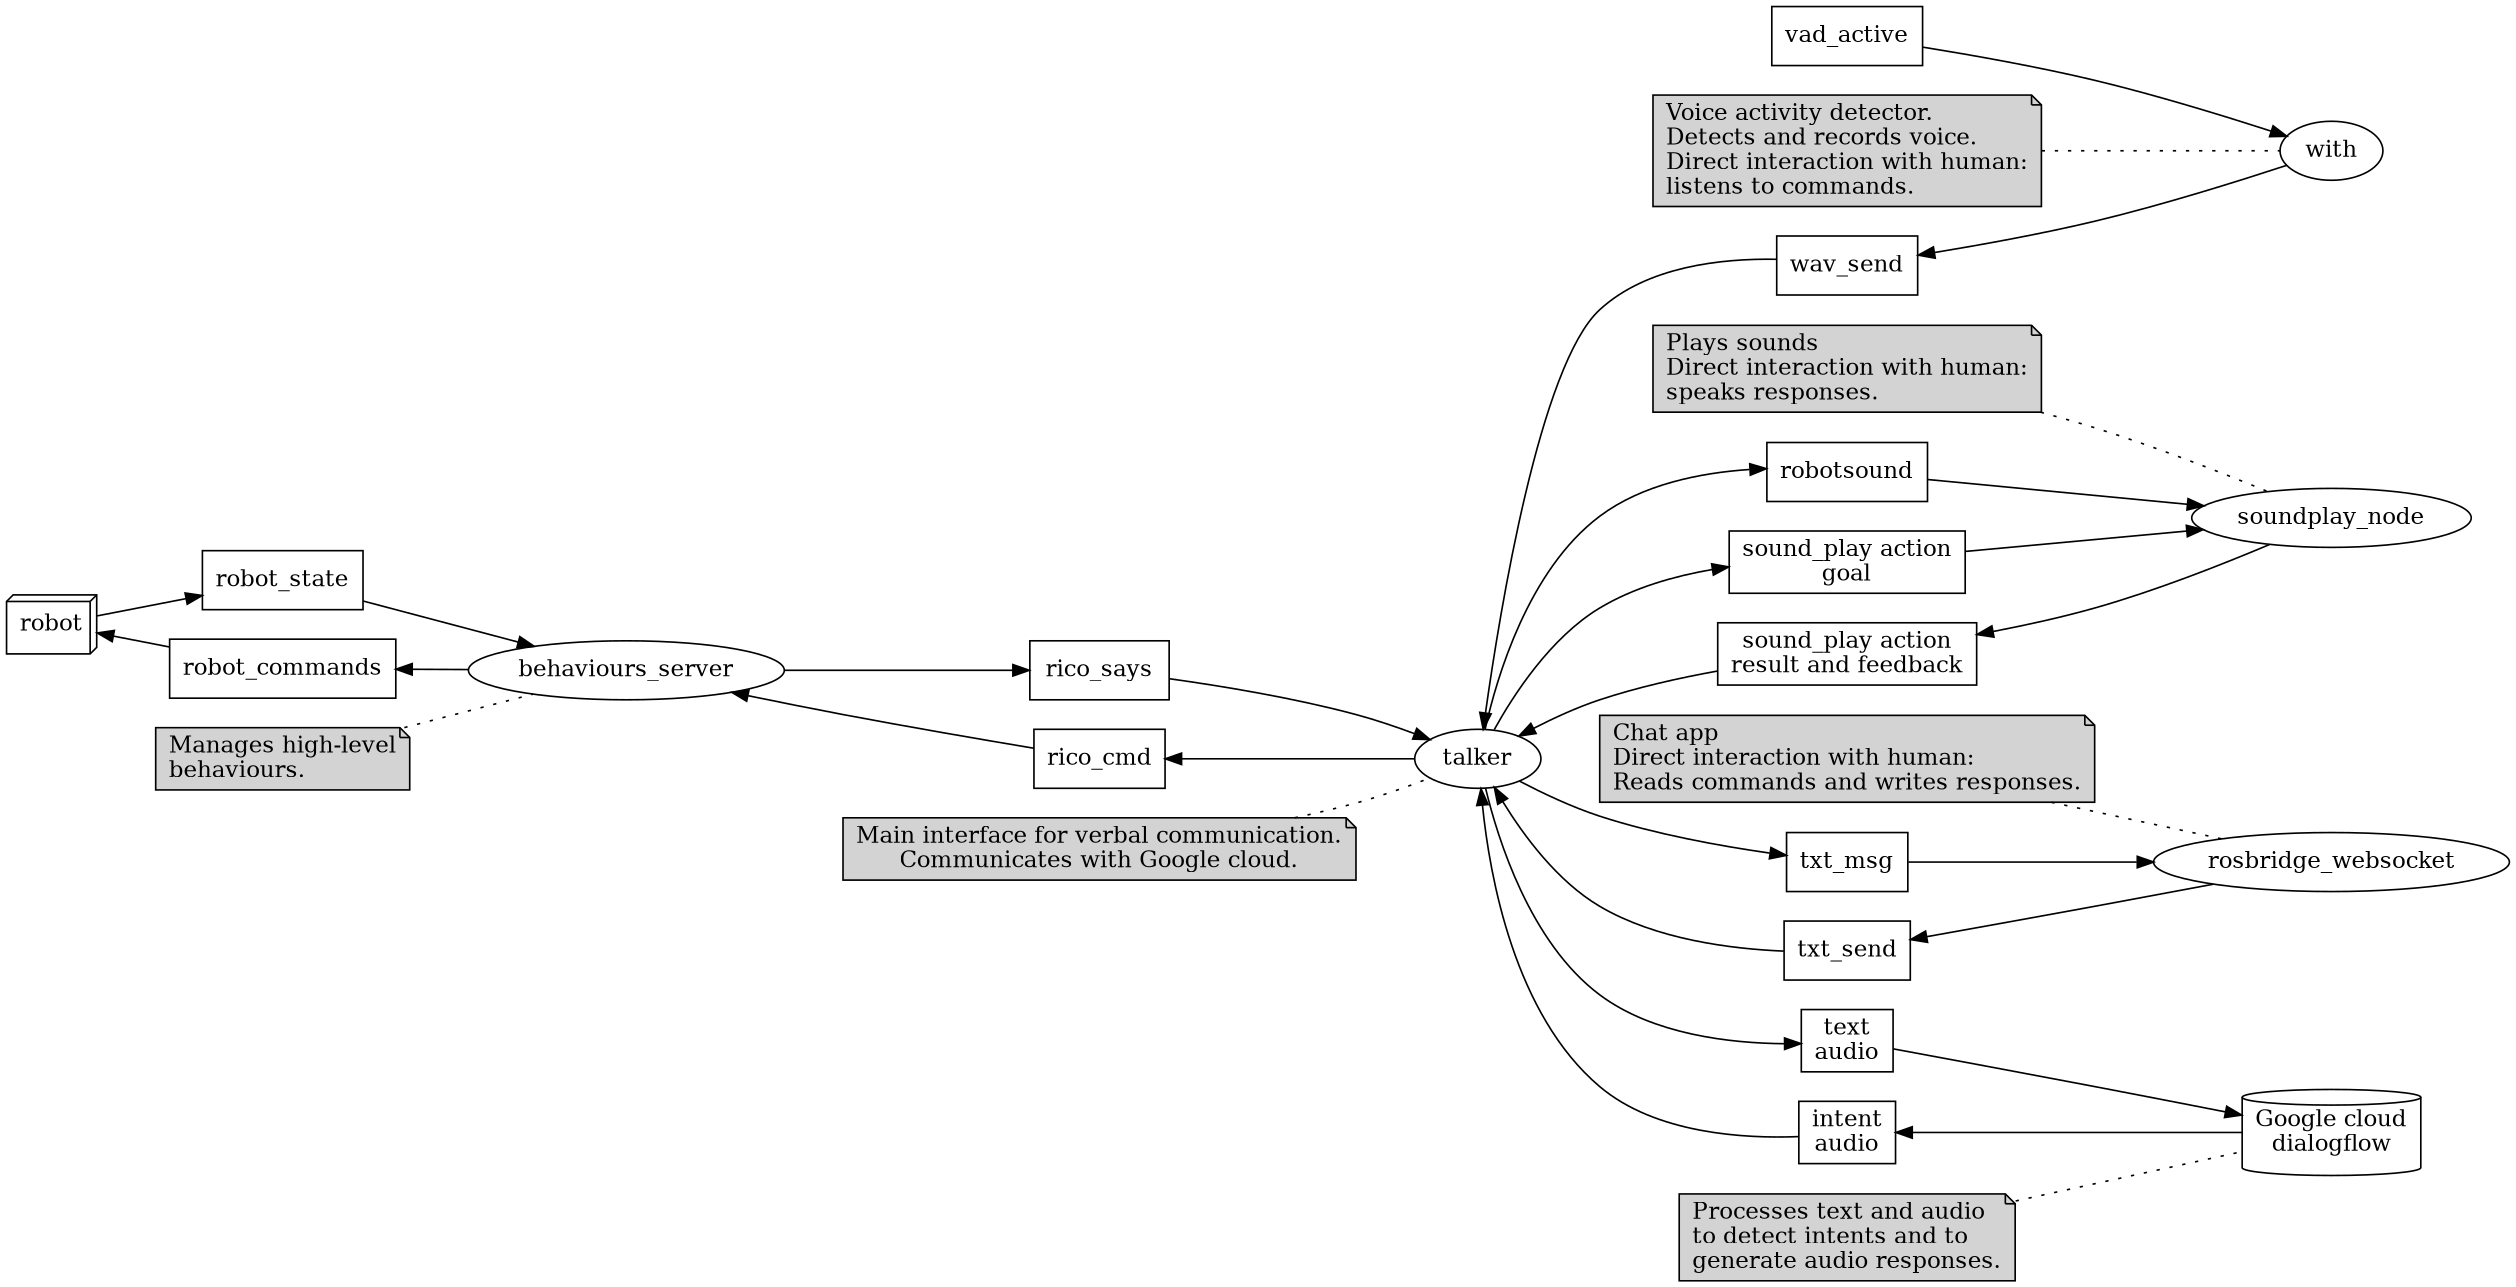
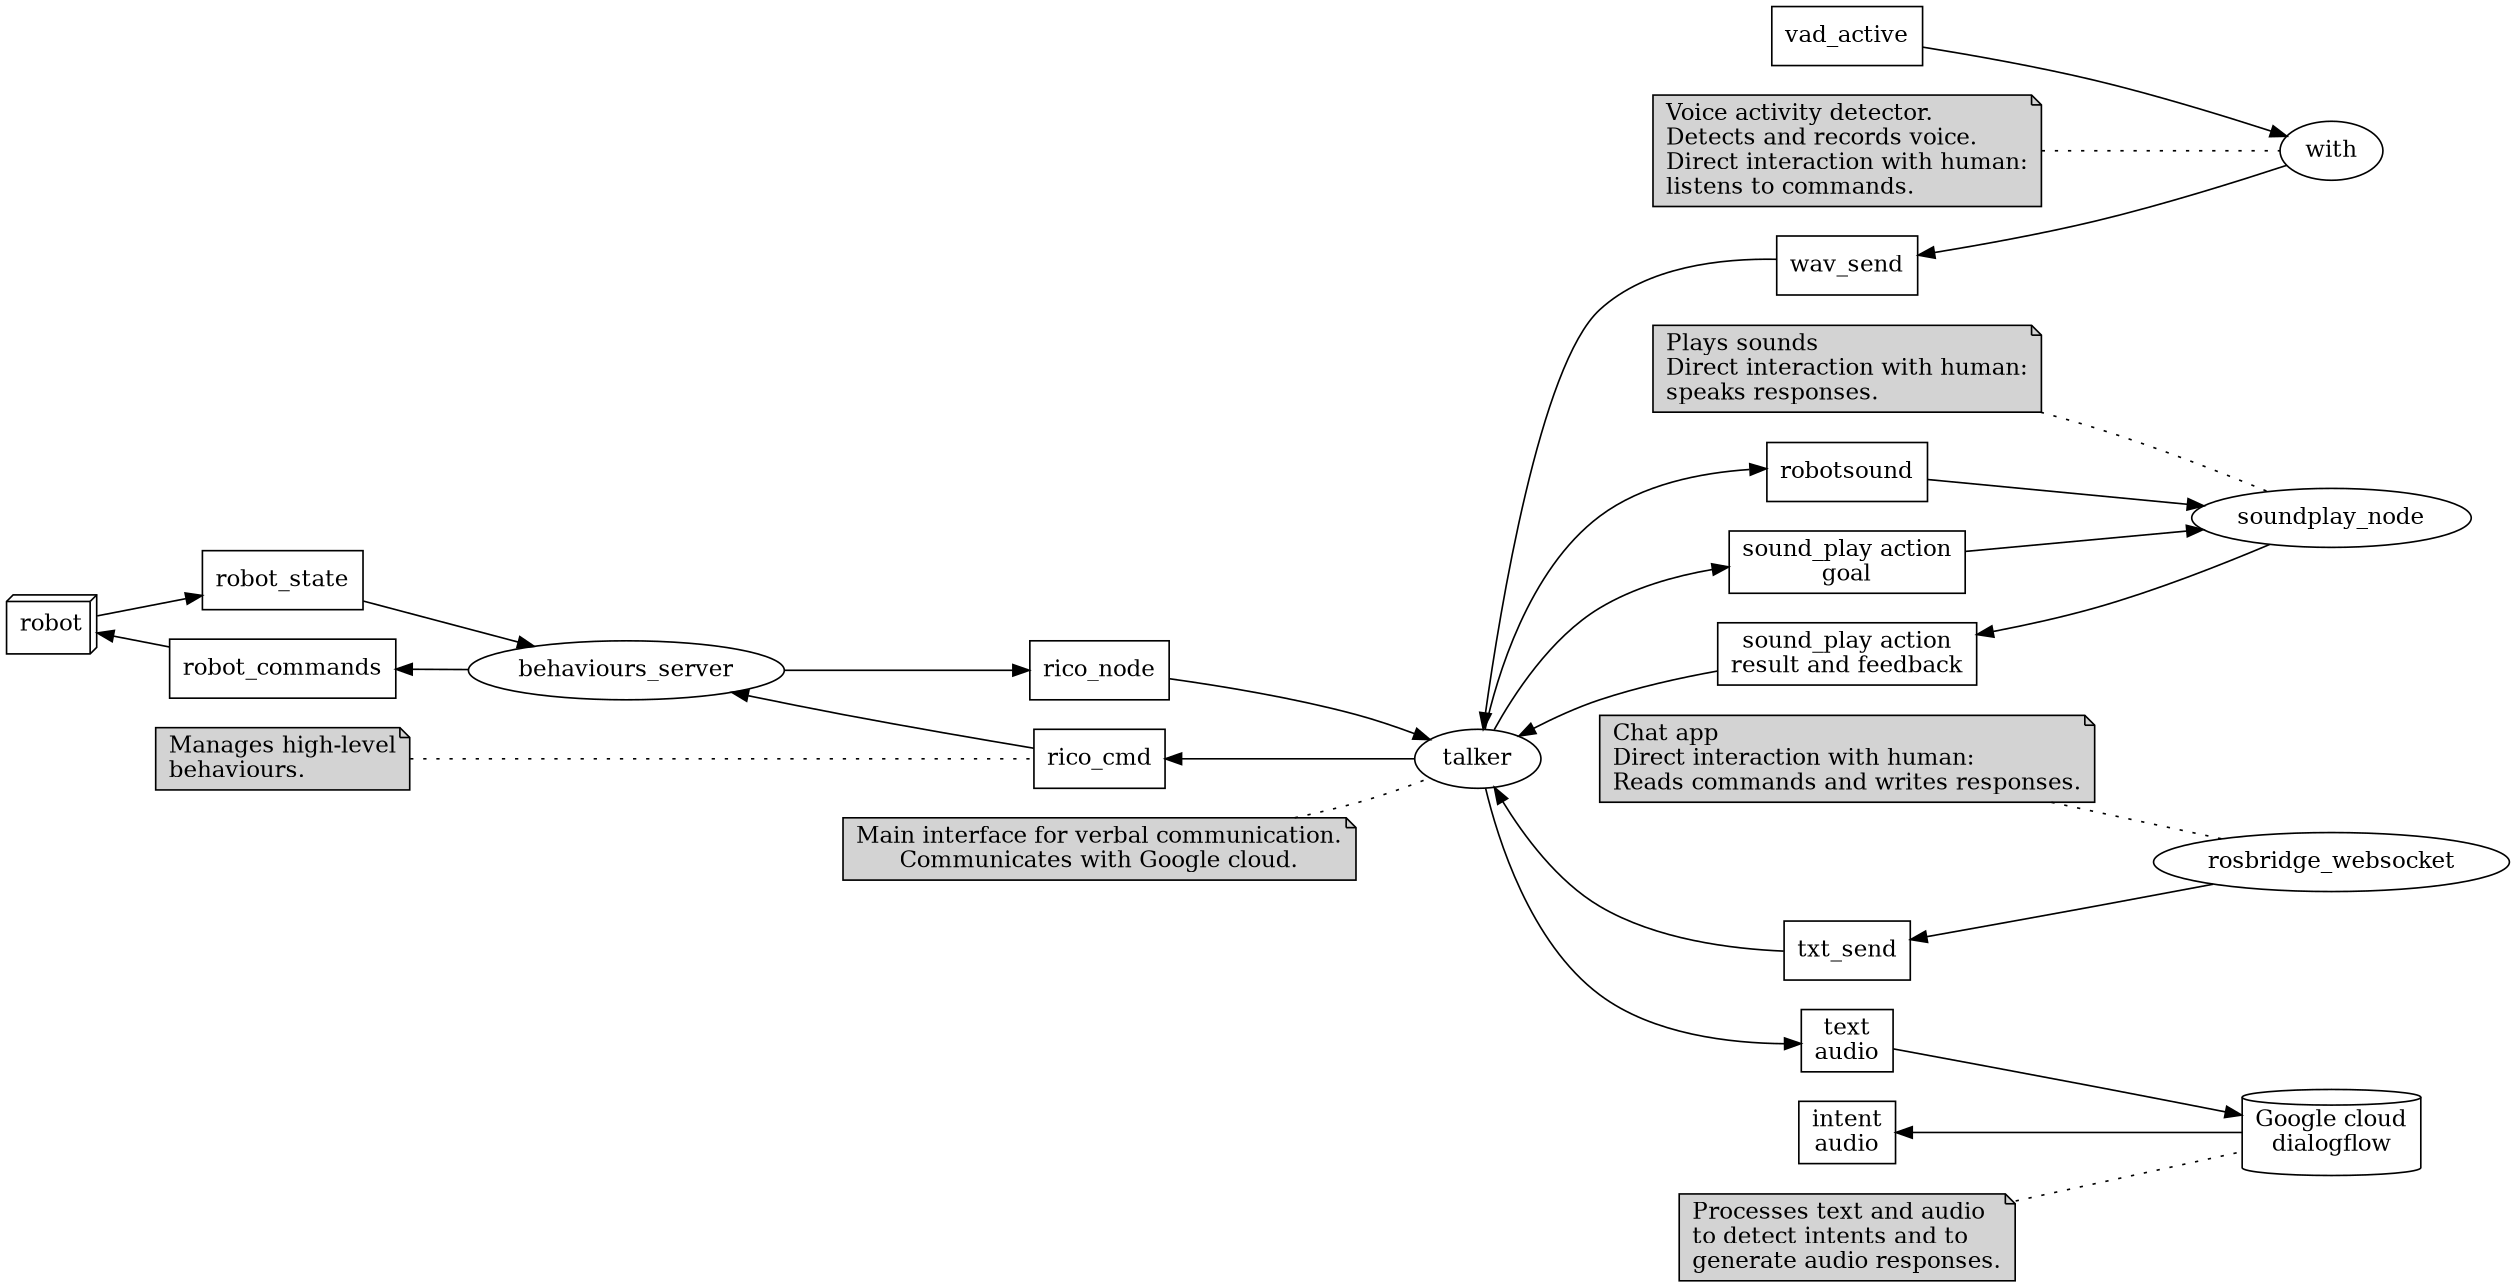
(1099, 670) -> (1099, 670)
(469, 711) -> (722, 759)
(1847, 862) -> none
(1565, 1049) -> none
